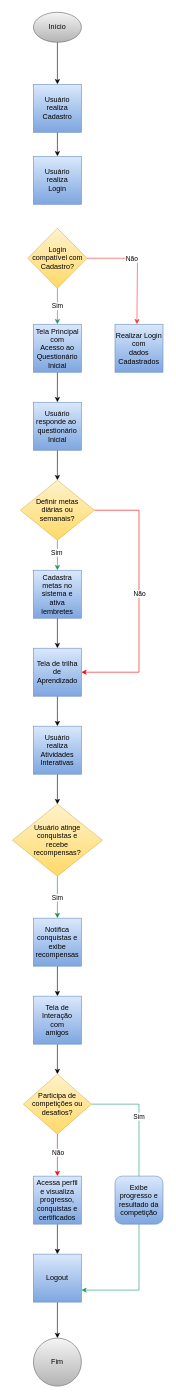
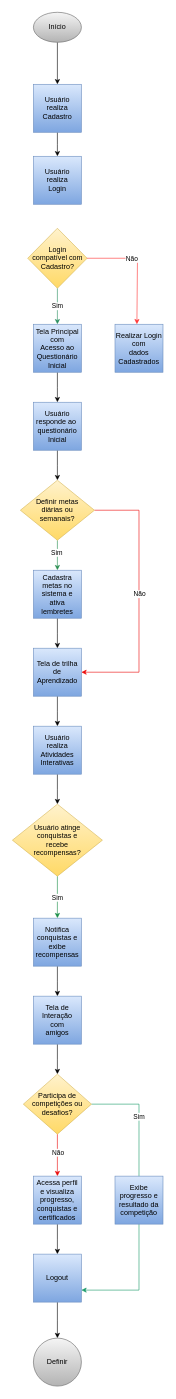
(139, 1200) -> (139, 1200)
(57, 1362) -> (57, 1362)
